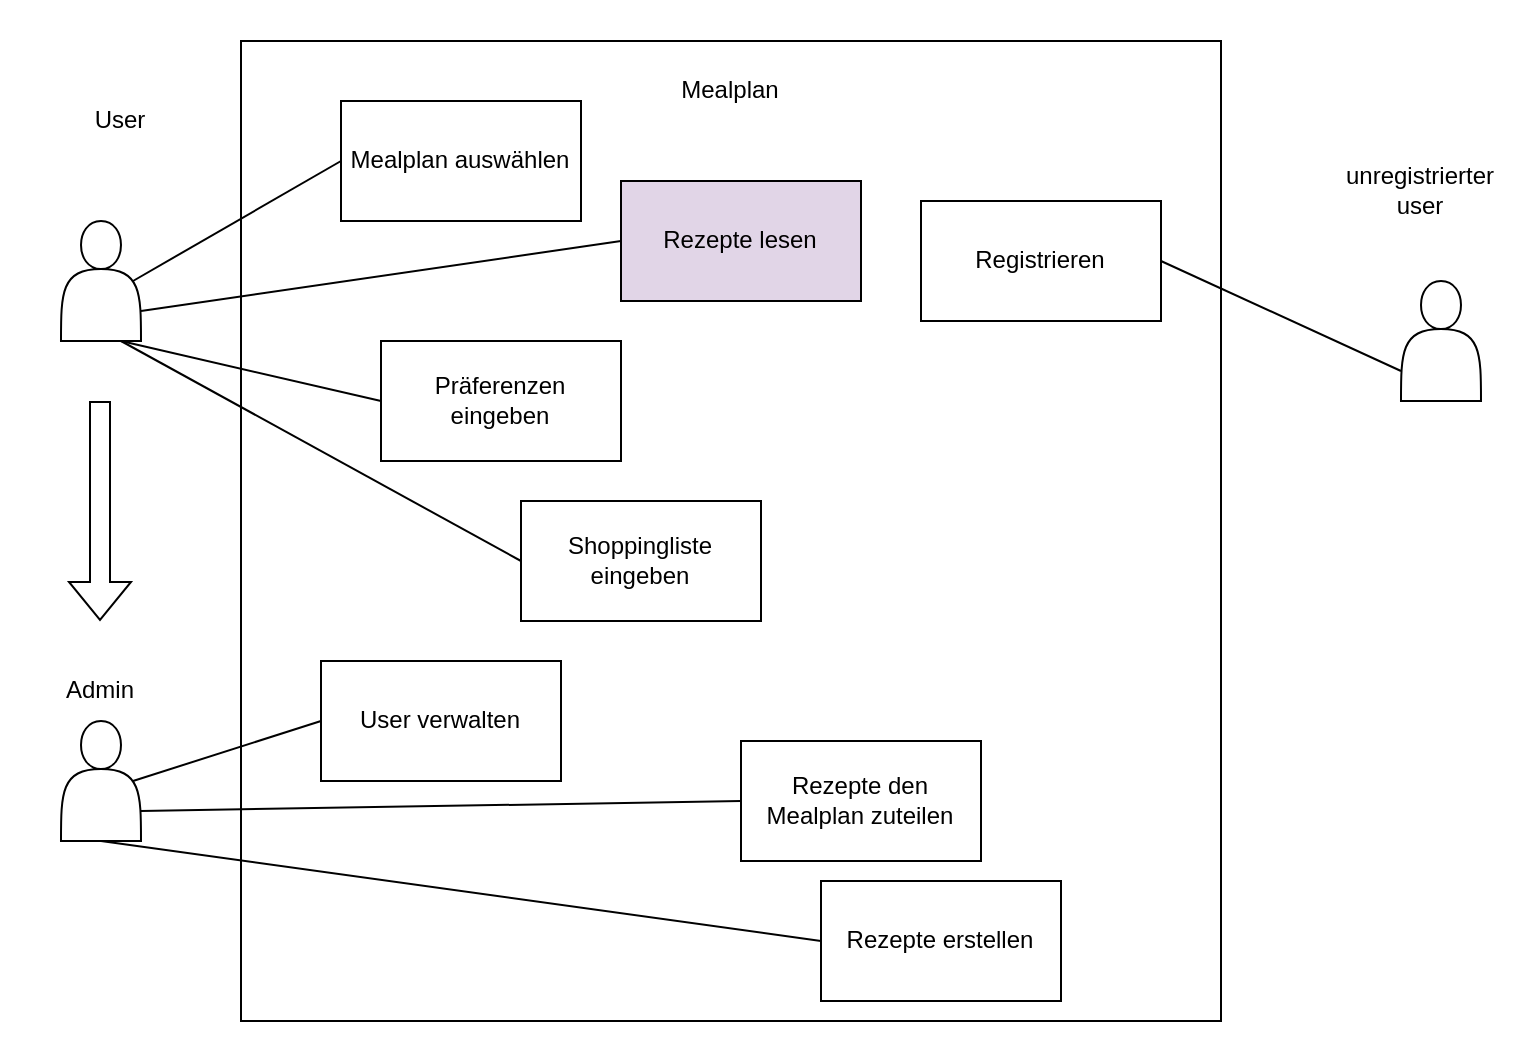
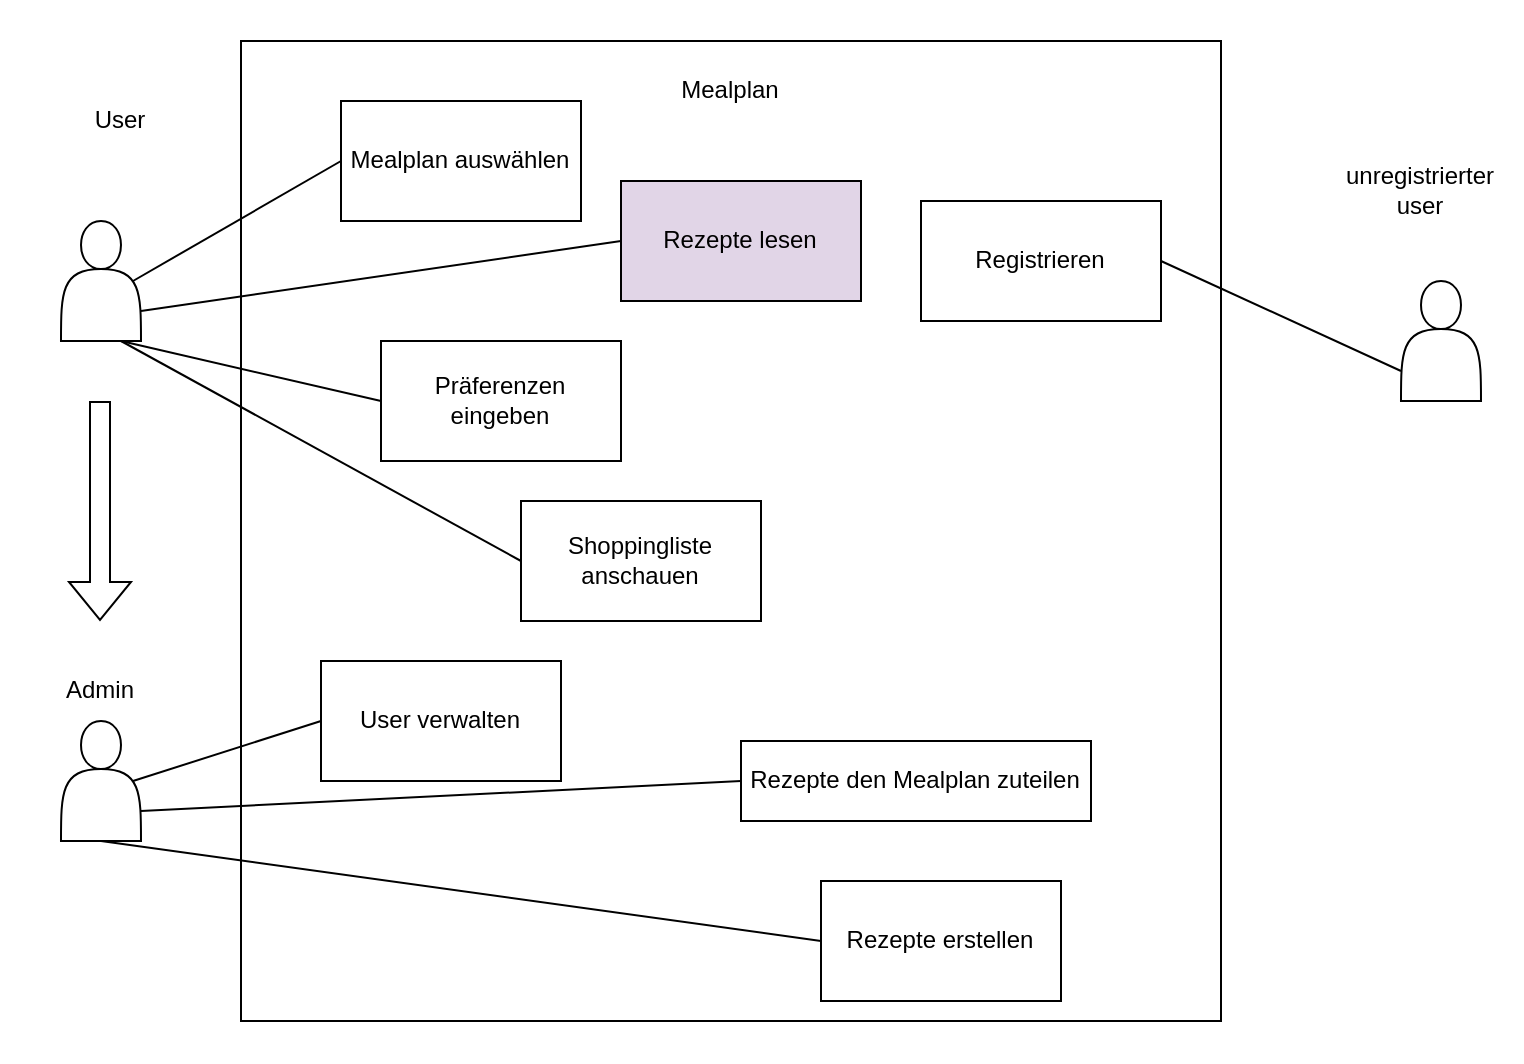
(641, 561) -> (641, 561)
(861, 801) -> (916, 781)
